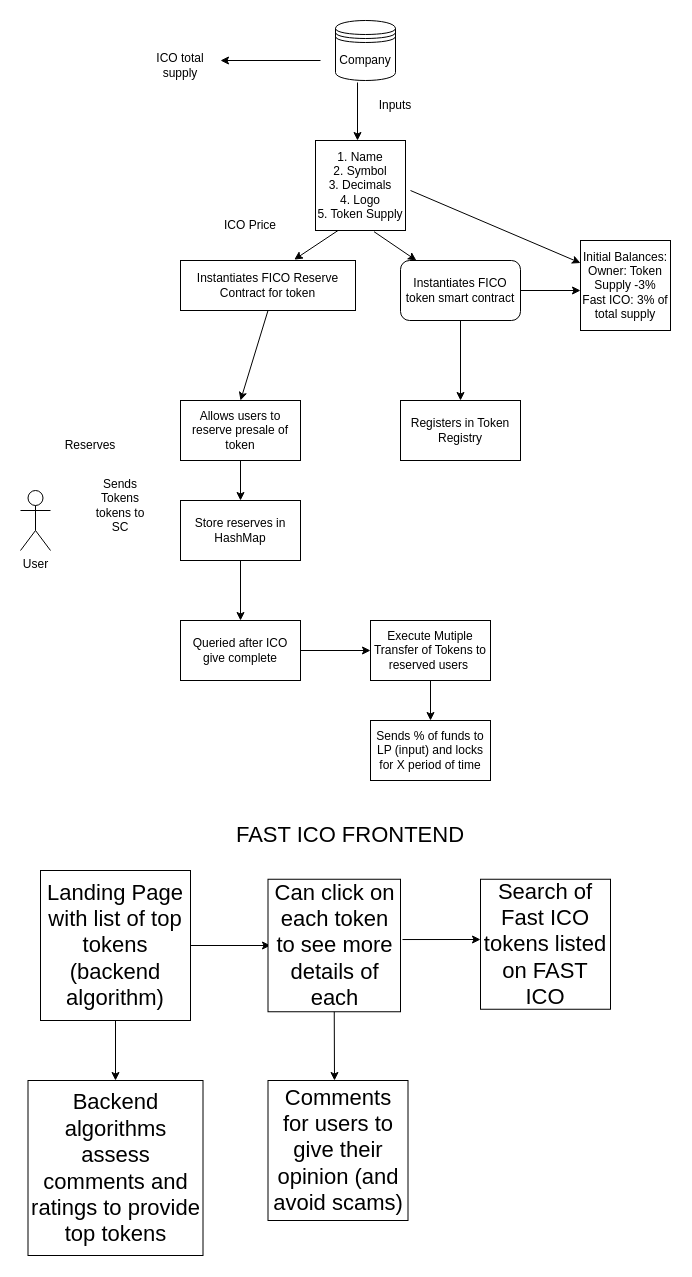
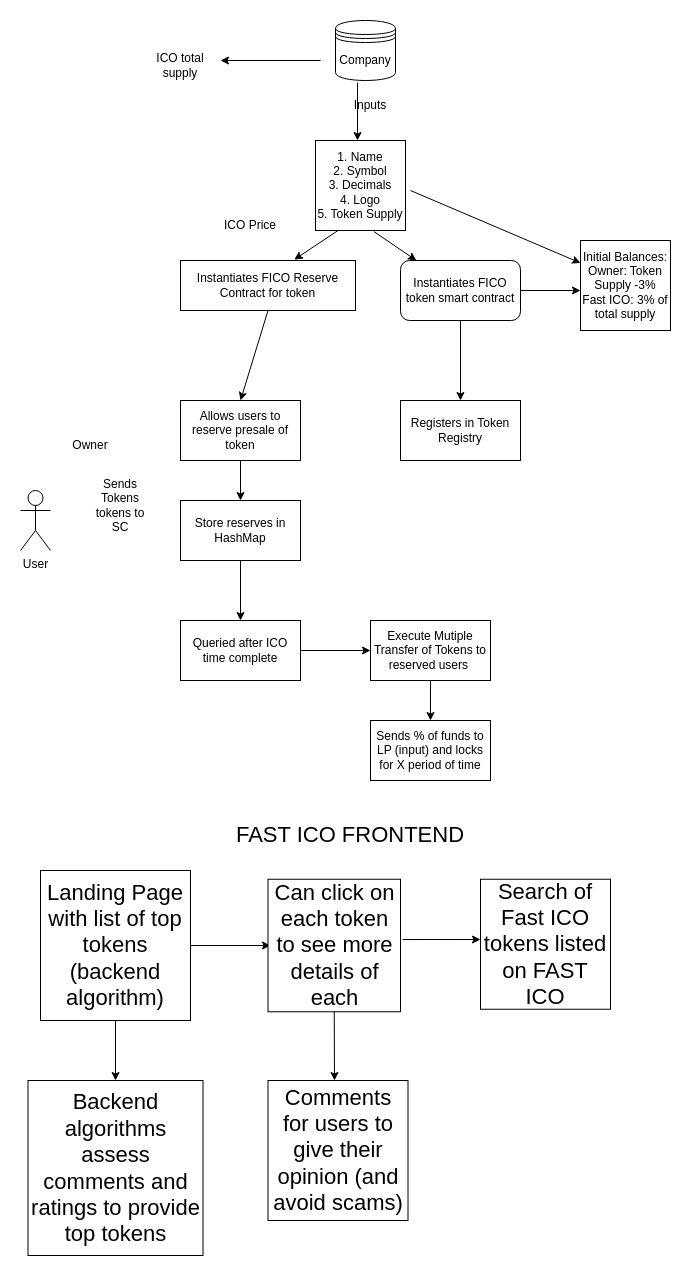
(396, 106) -> (371, 106)
(91, 446) -> (91, 446)
(241, 651) -> (241, 651)
